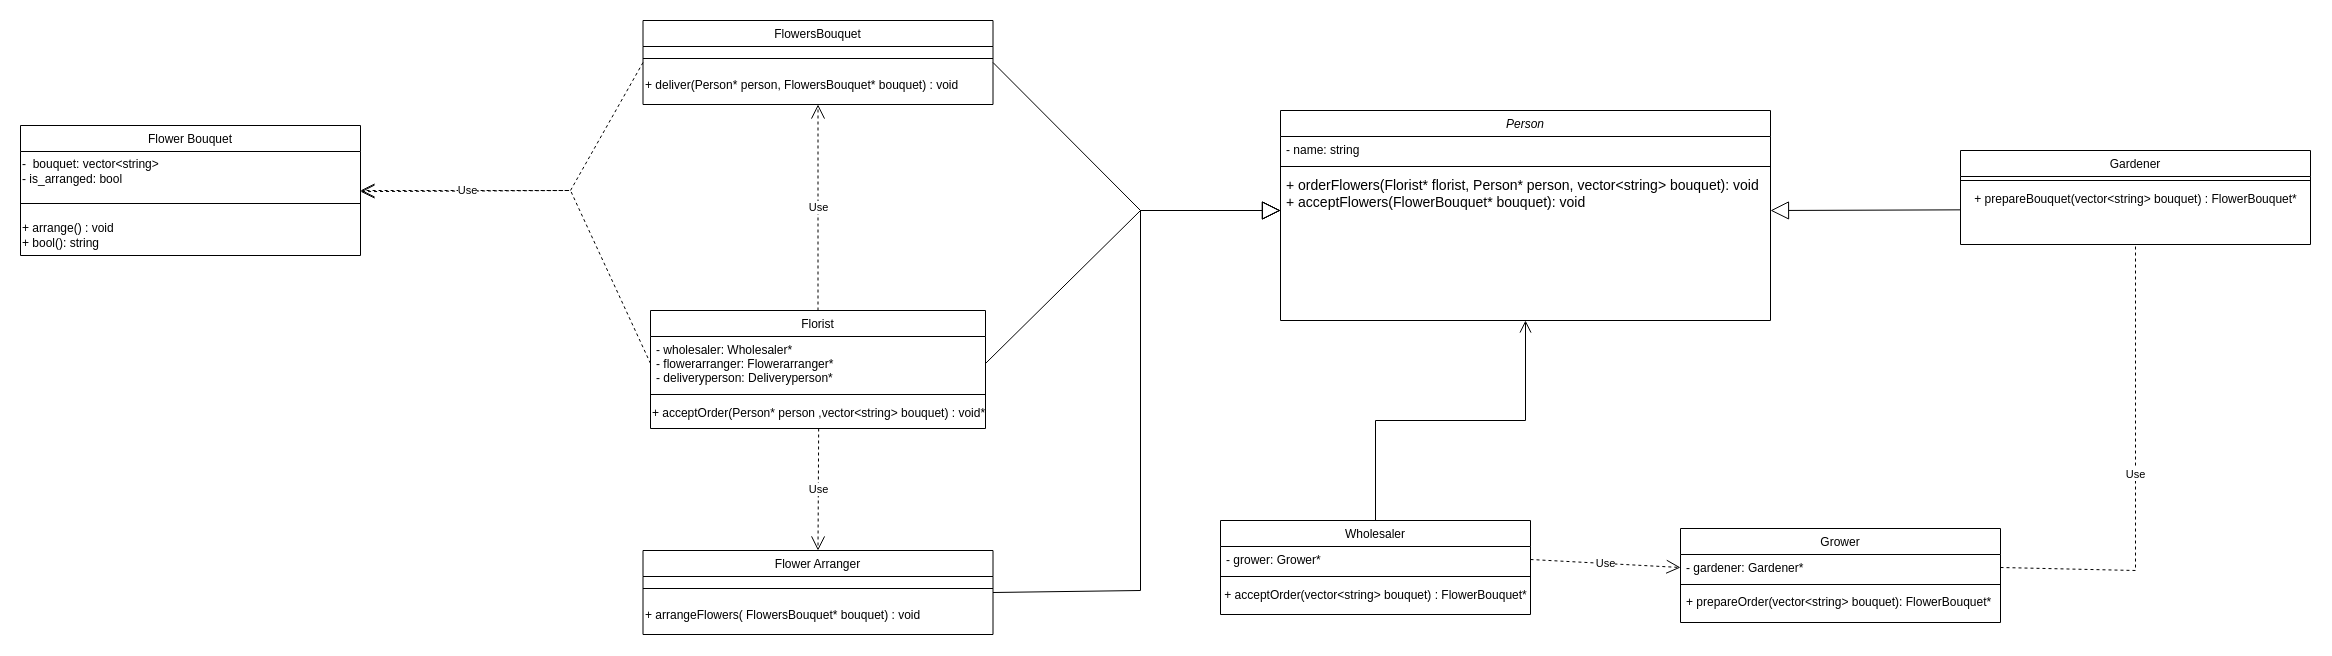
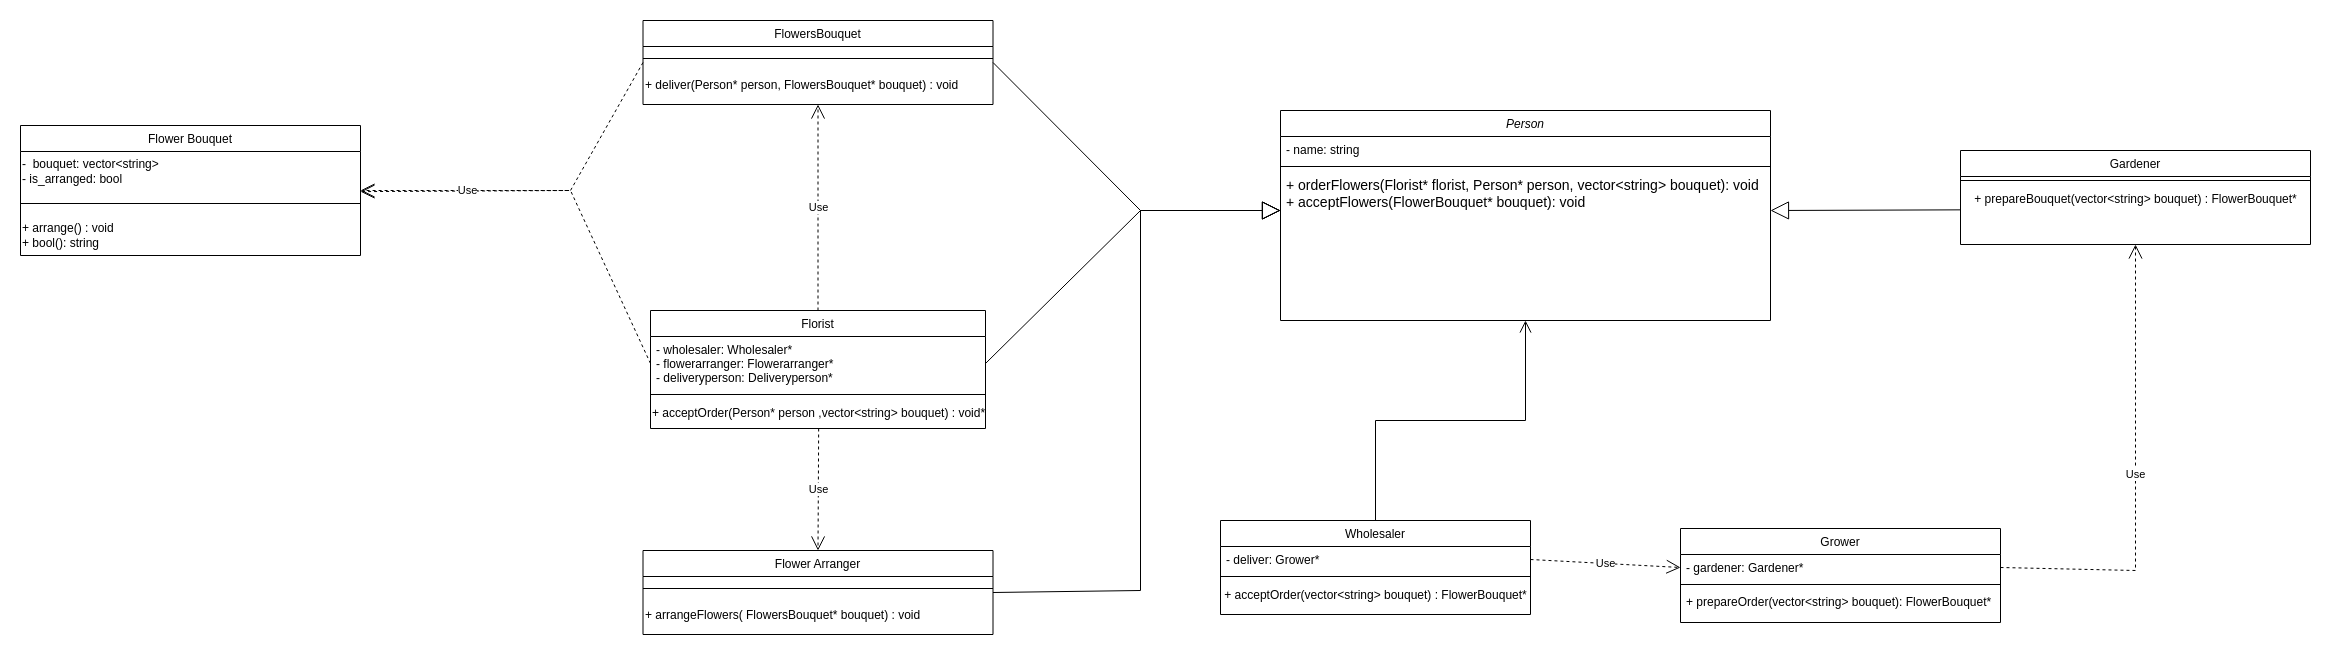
(2136, 251) -> (2136, 251)
(1278, 560) -> (1279, 560)
